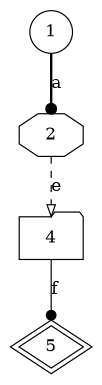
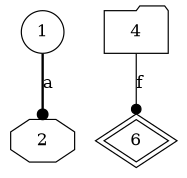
(51, 181) -> none
(51, 347) -> (136, 141)
